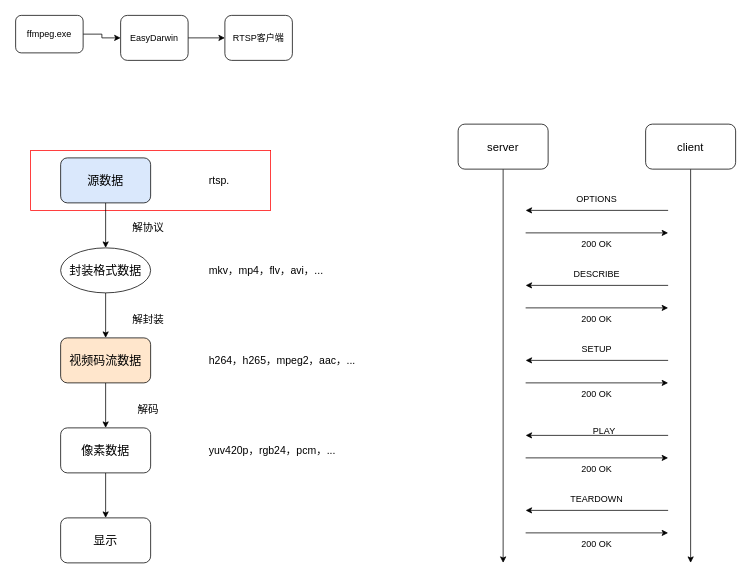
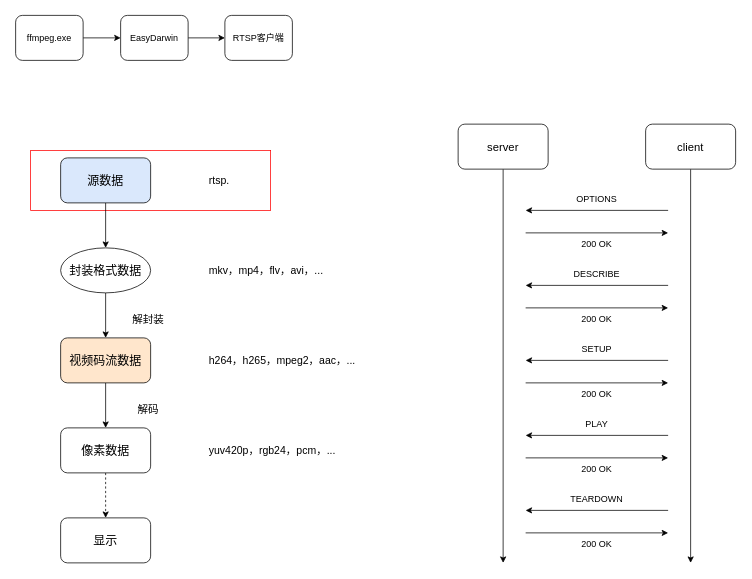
(49, 34) -> (49, 38)
(148, 228) -> none
(604, 432) -> (597, 424)
(105, 493) -> (105, 493)
